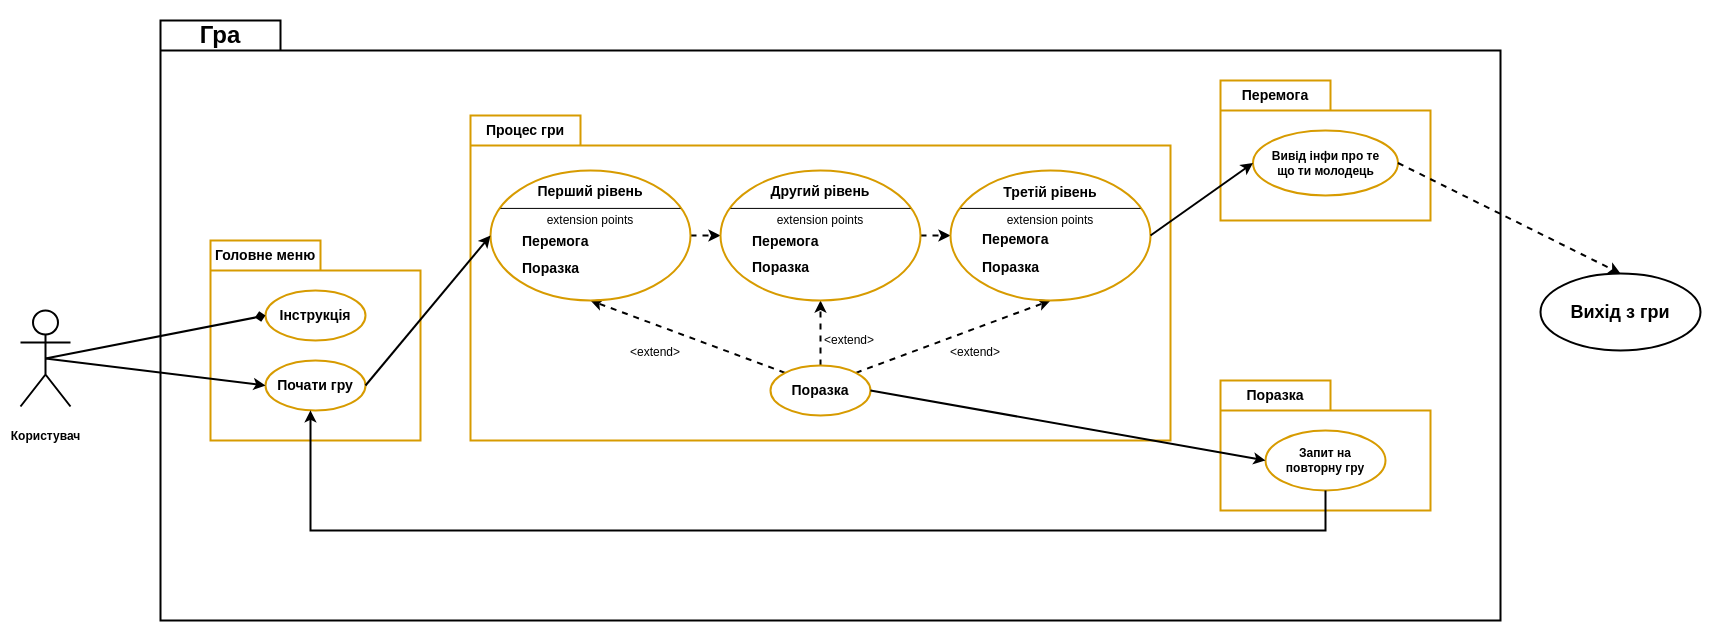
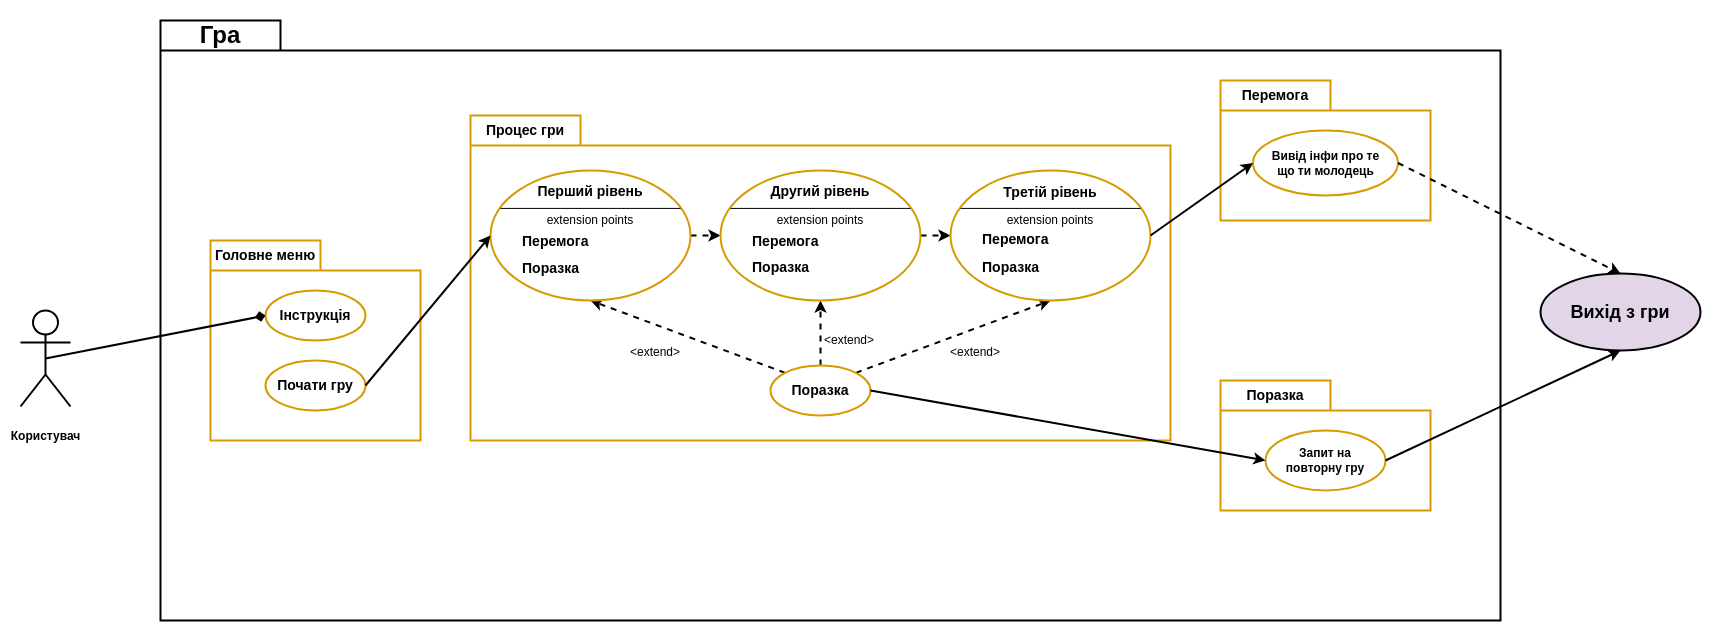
(1621, 312) -> (1621, 312)
(152, 372) -> none
none -> (1499, 407)
(783, 531) -> none
